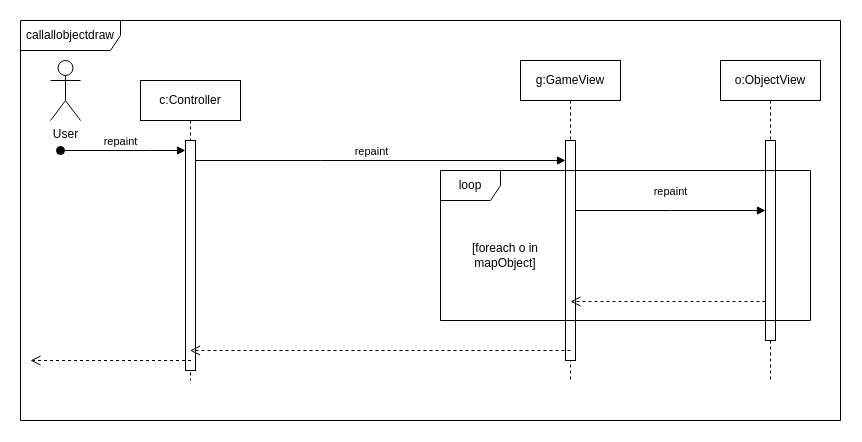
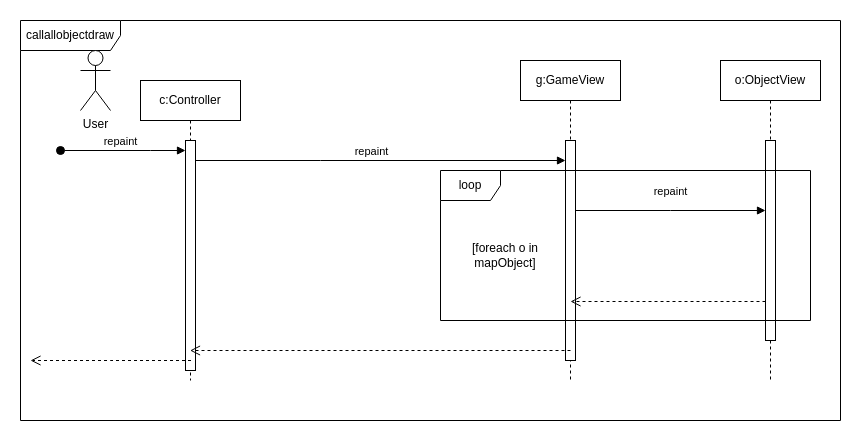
(66, 91) -> (96, 81)
